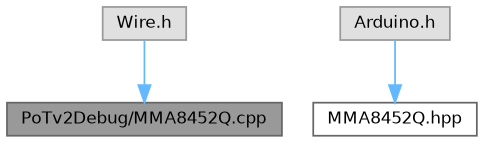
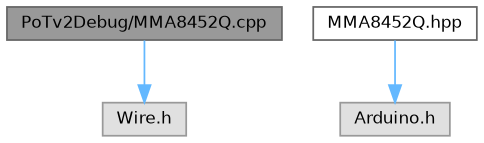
(144, 63) -> (144, 63)
(395, 63) -> (395, 63)
